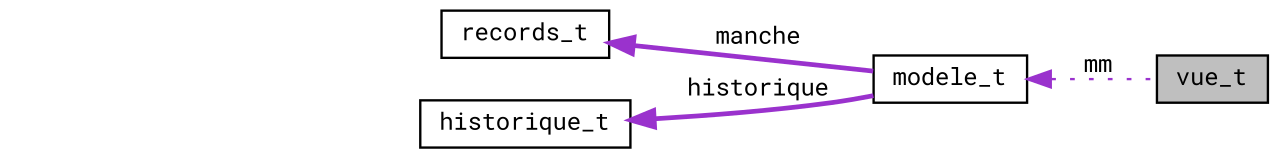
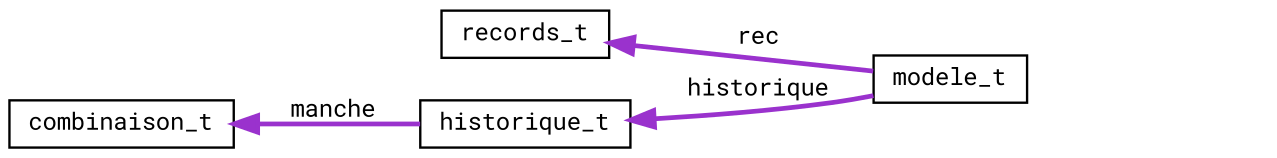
(752, 38) -> (752, 38)
(1212, 79) -> none
none -> (122, 124)
